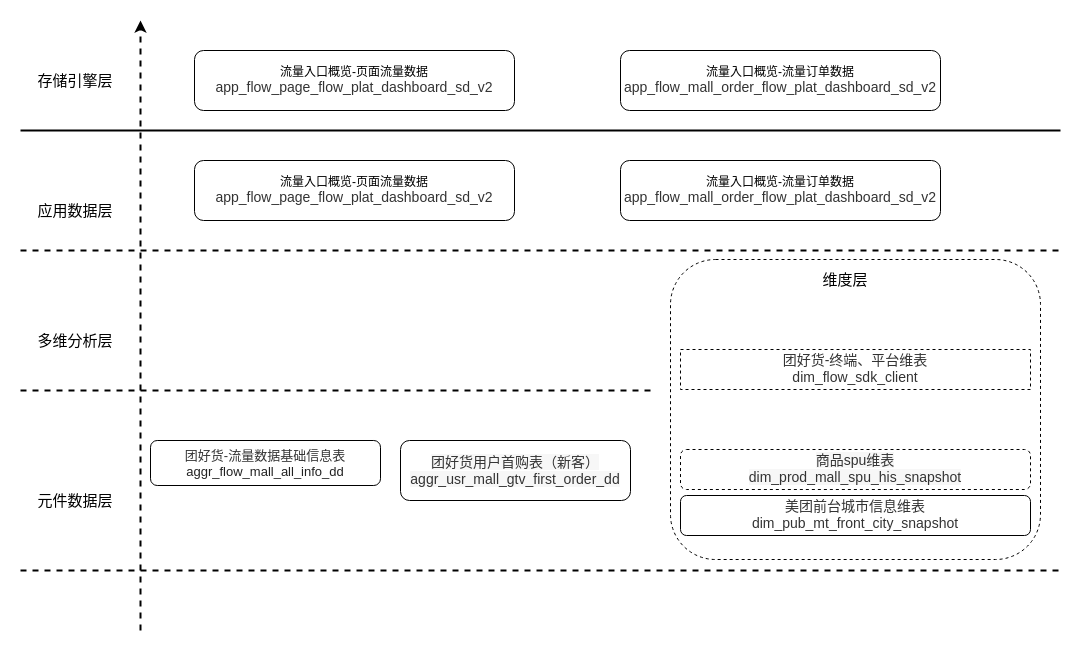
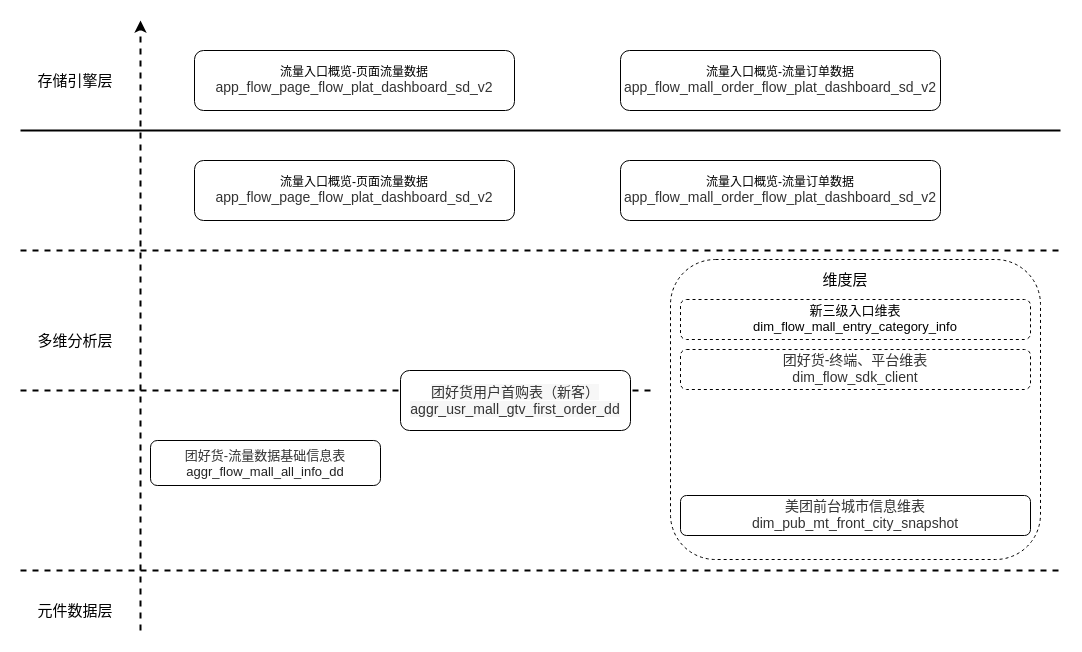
(76, 211) -> none
none -> (856, 320)
(856, 370) -> (856, 370)
(856, 470) -> none
(516, 471) -> (516, 401)
(76, 501) -> (76, 611)
